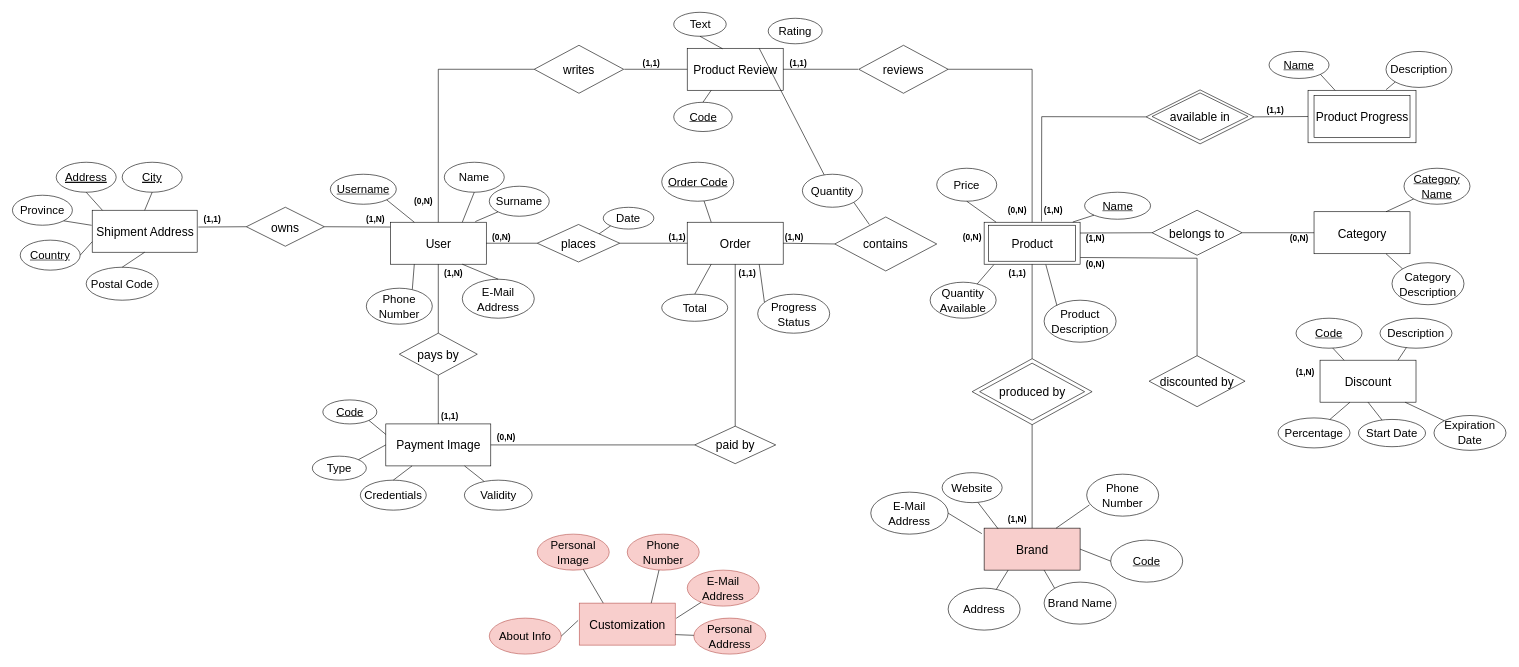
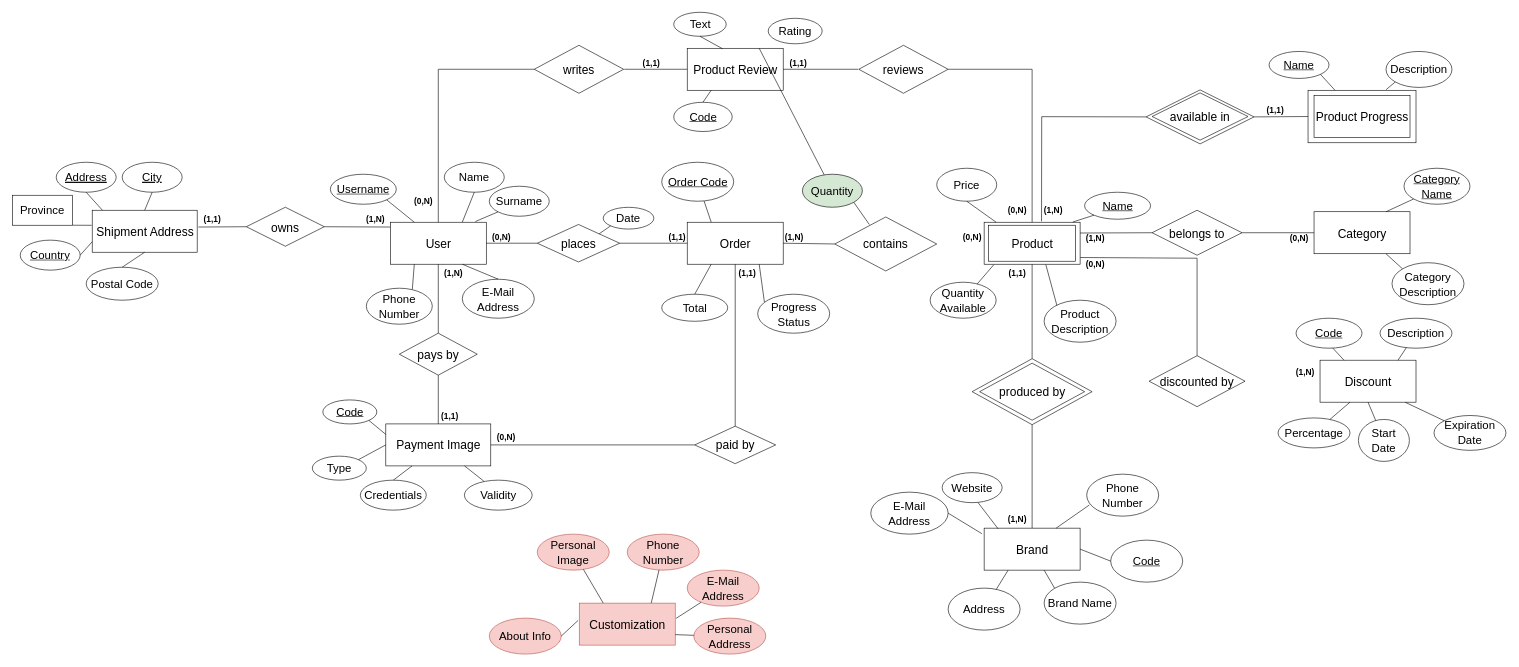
(833, 191) -> (833, 191)
(42, 210) -> (42, 210)
(1392, 433) -> (1384, 441)
(1032, 549) -> (1032, 549)
